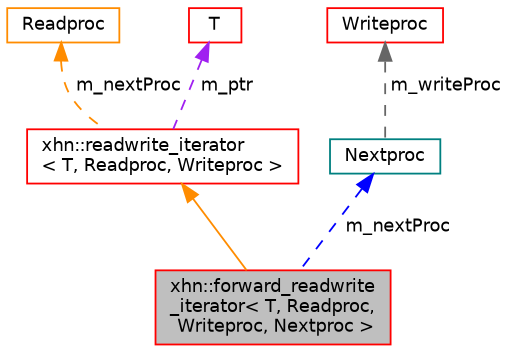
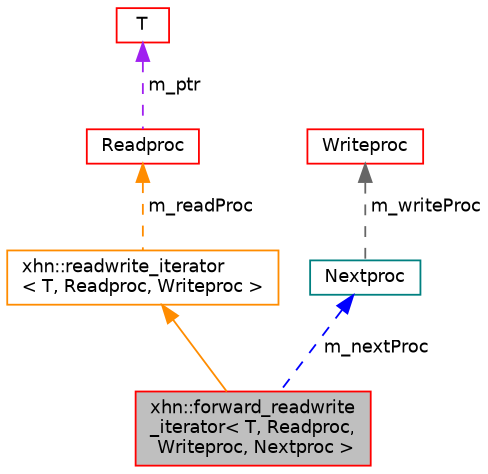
(63, 25) -> (143, 146)
(126, 86) -> (198, 207)
(187, 94) -> (143, 95)
(163, 156) -> (143, 278)
